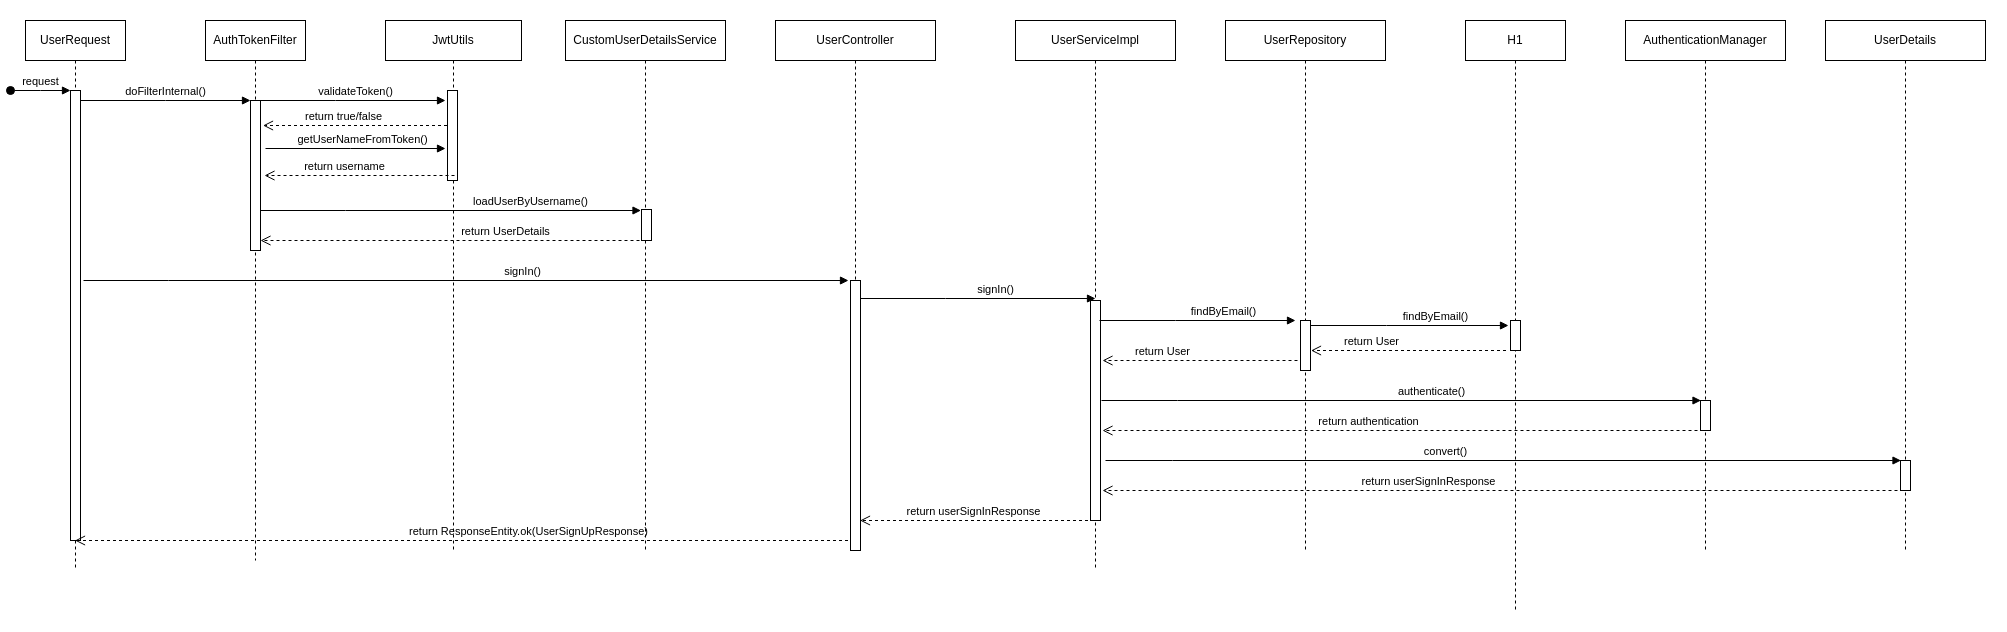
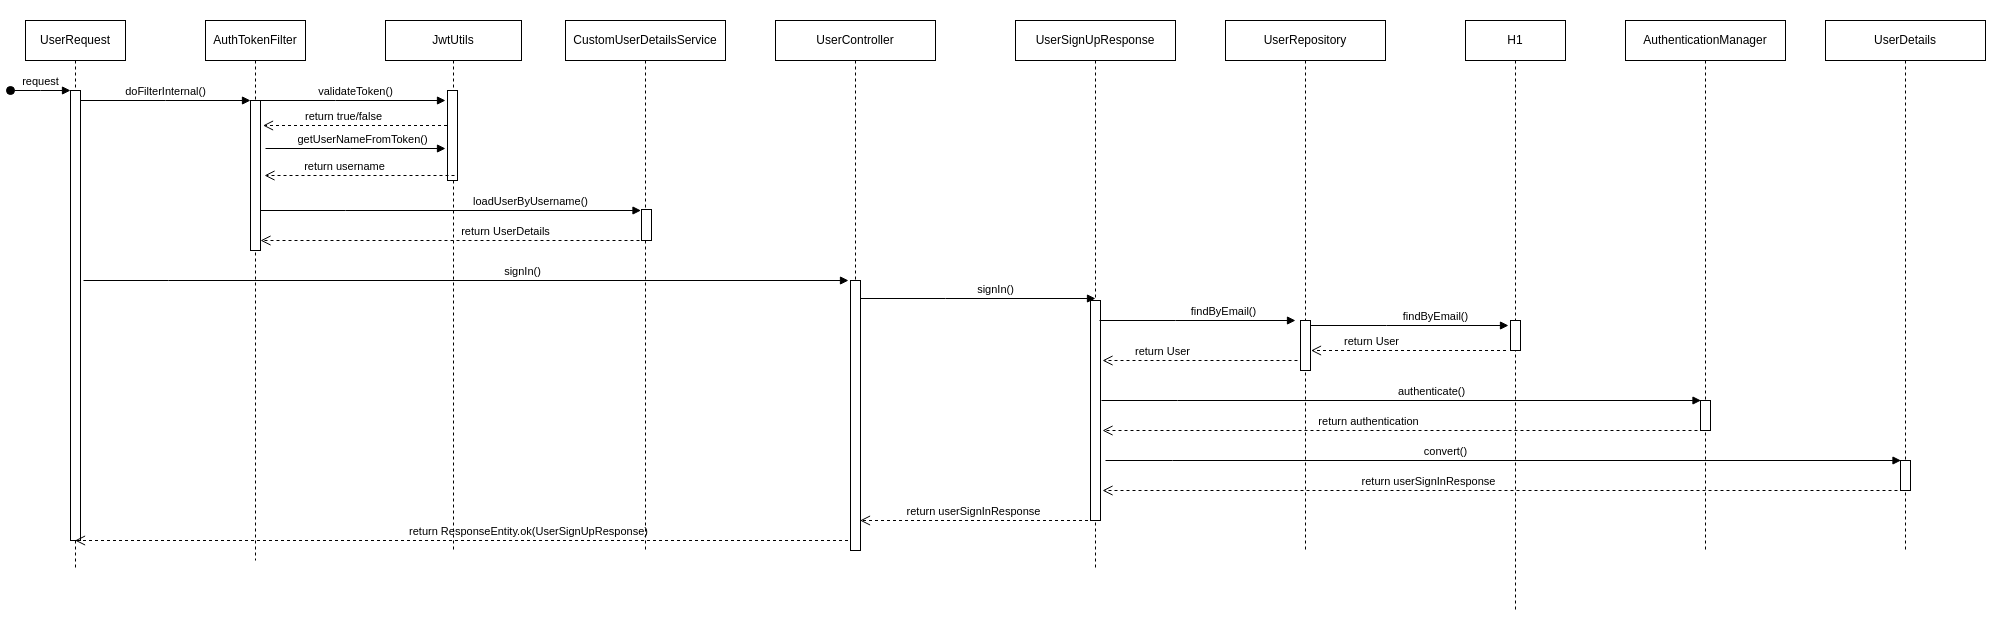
(1096, 41) -> (1096, 41)
